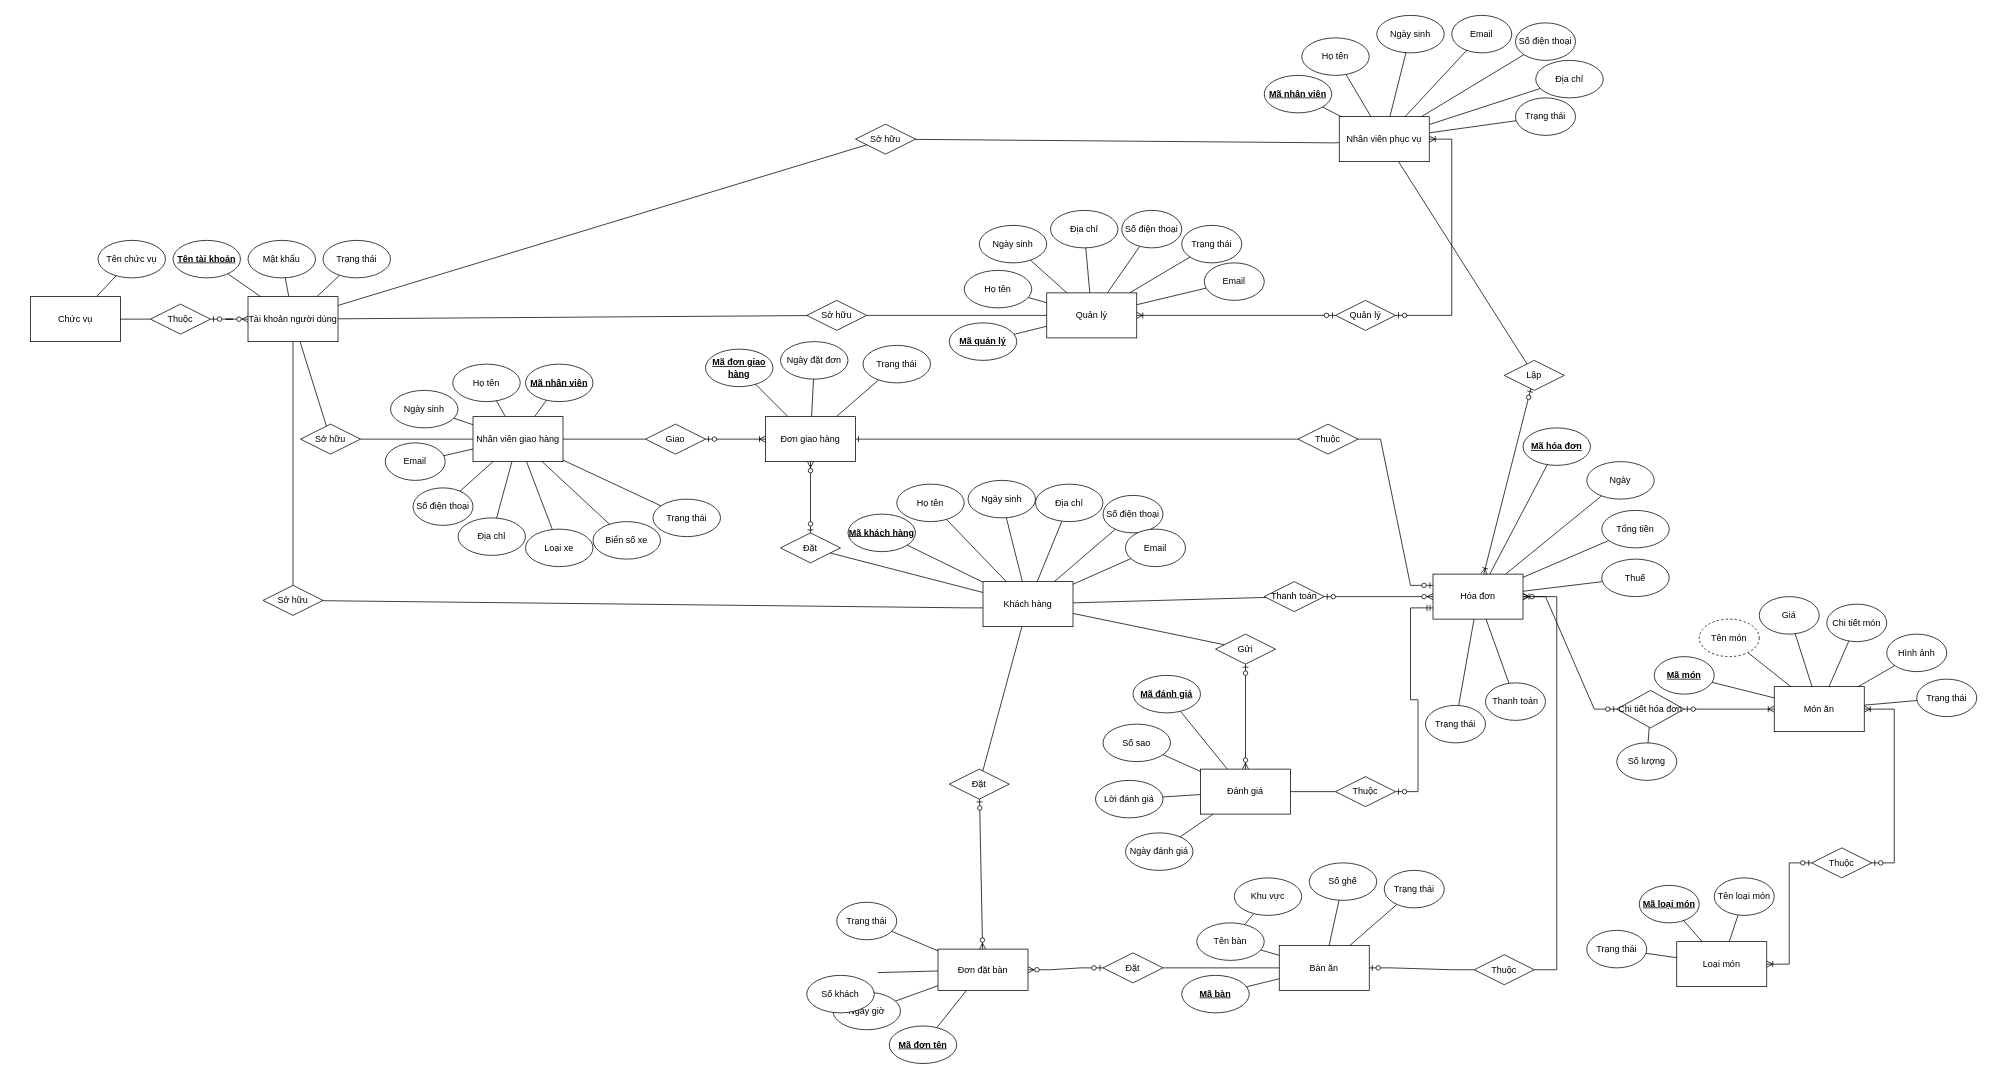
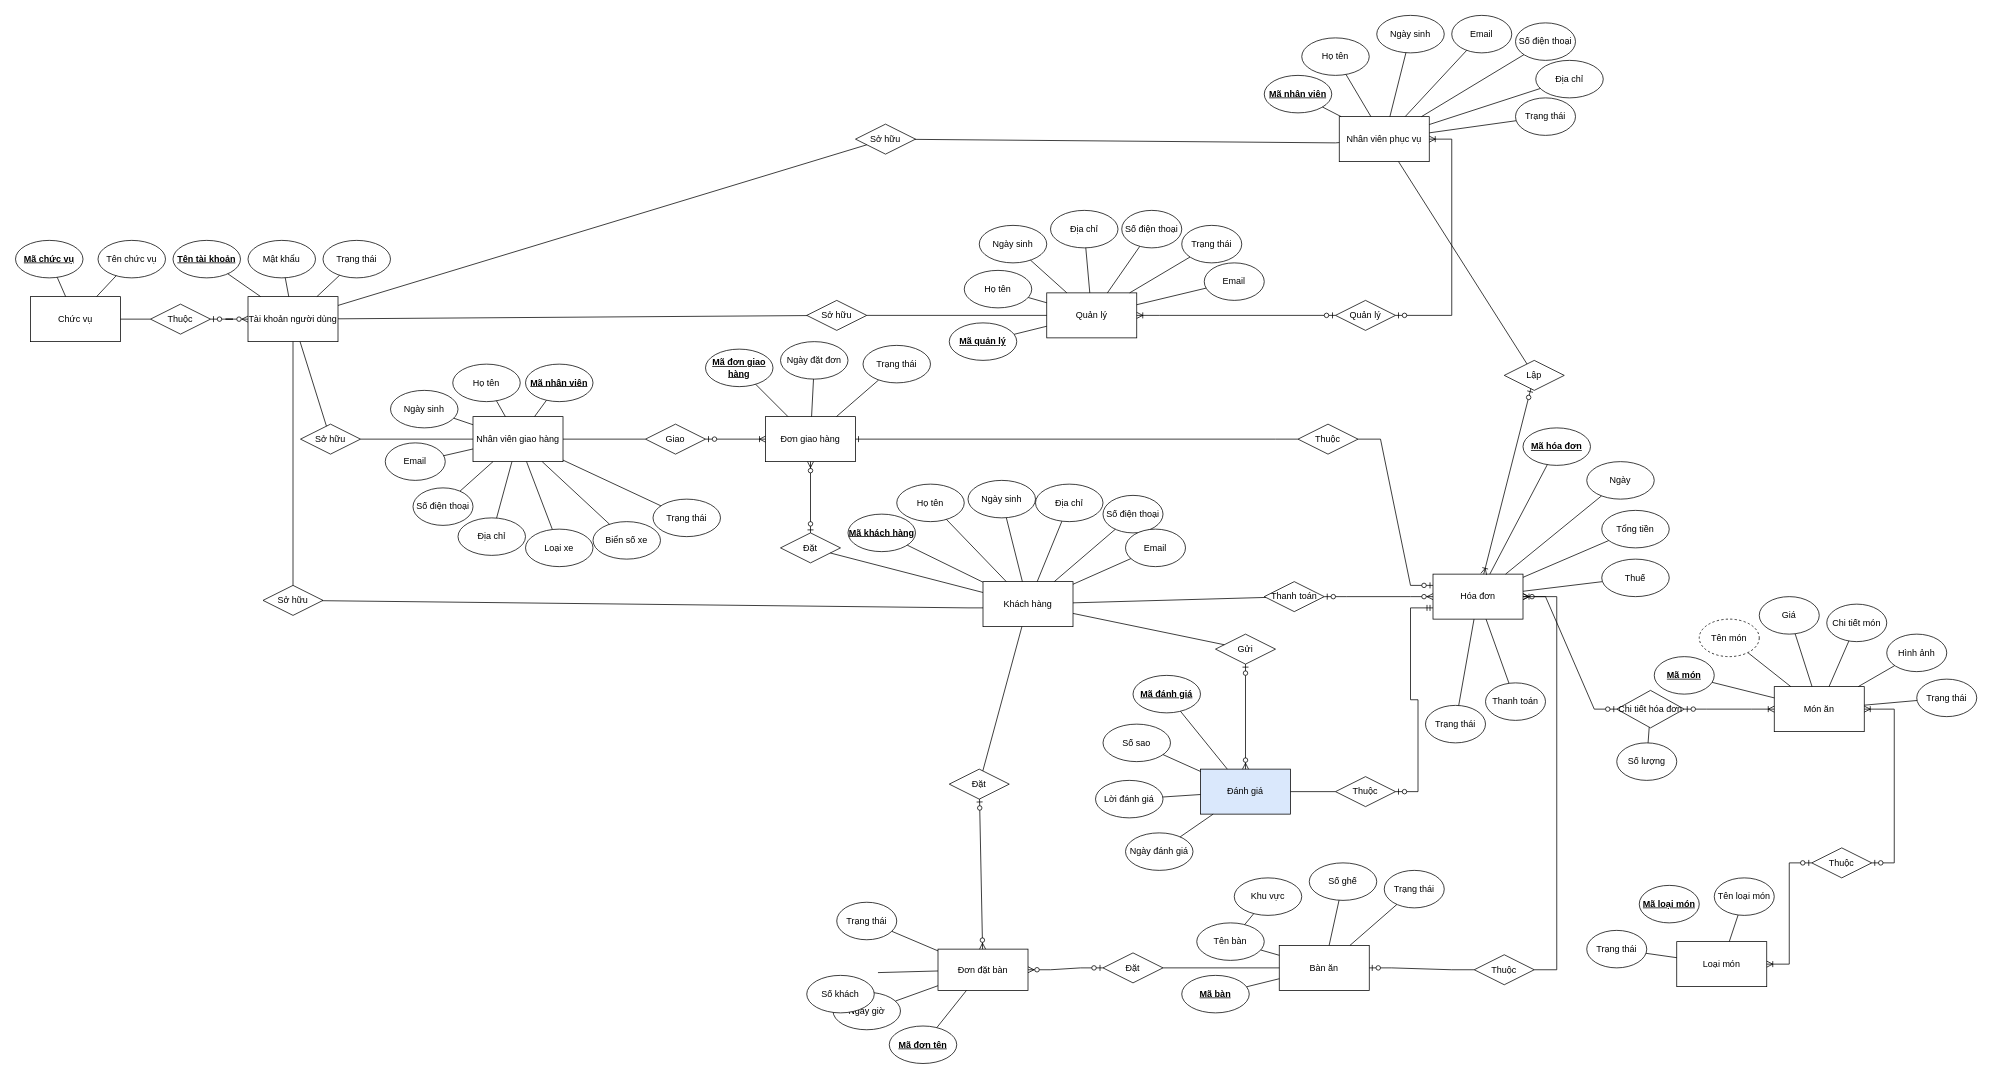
none -> (49, 259)
none -> (62, 287)
(1245, 792) -> (1245, 792)
(1693, 931) -> none
